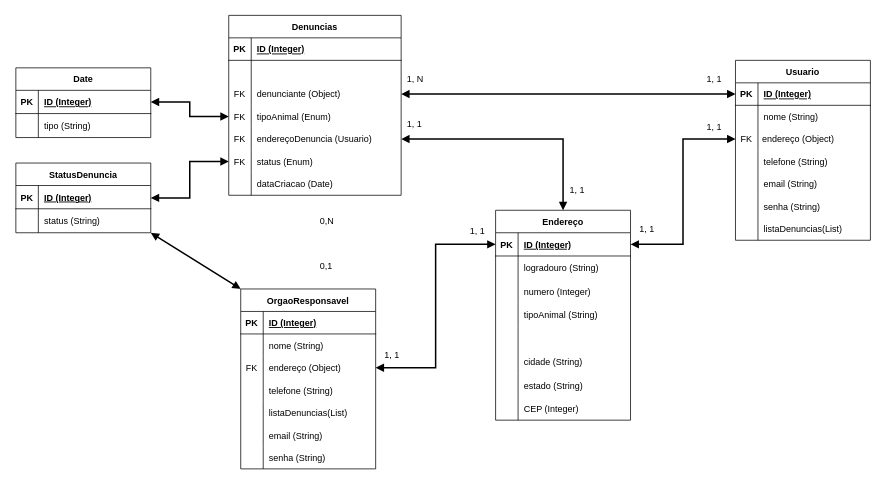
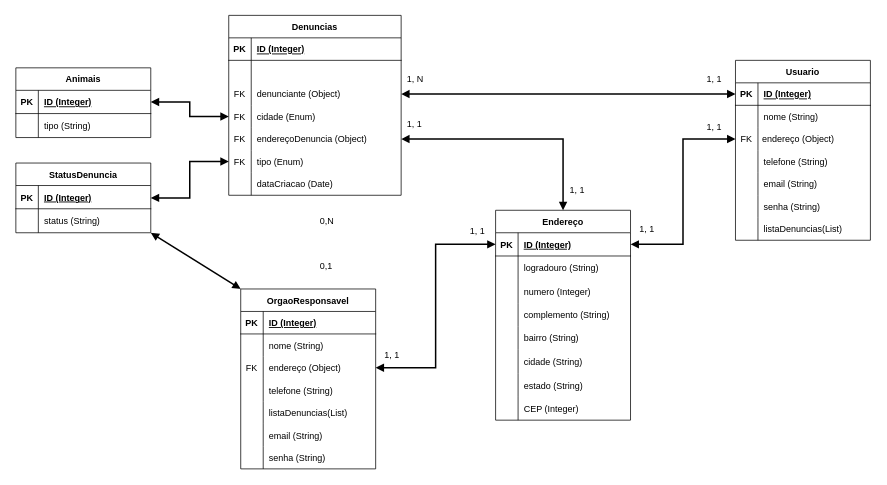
(83, 80) -> (83, 80)
(295, 117) -> (287, 117)
(319, 140) -> (317, 140)
(288, 162) -> (282, 162)
(566, 315) -> (570, 315)
none -> (574, 338)
